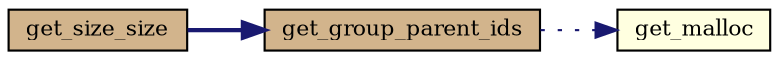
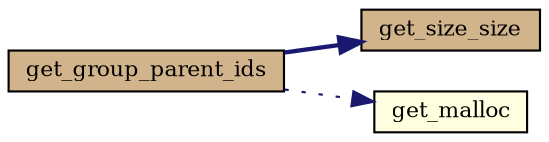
(215, 30) -> (312, 49)
